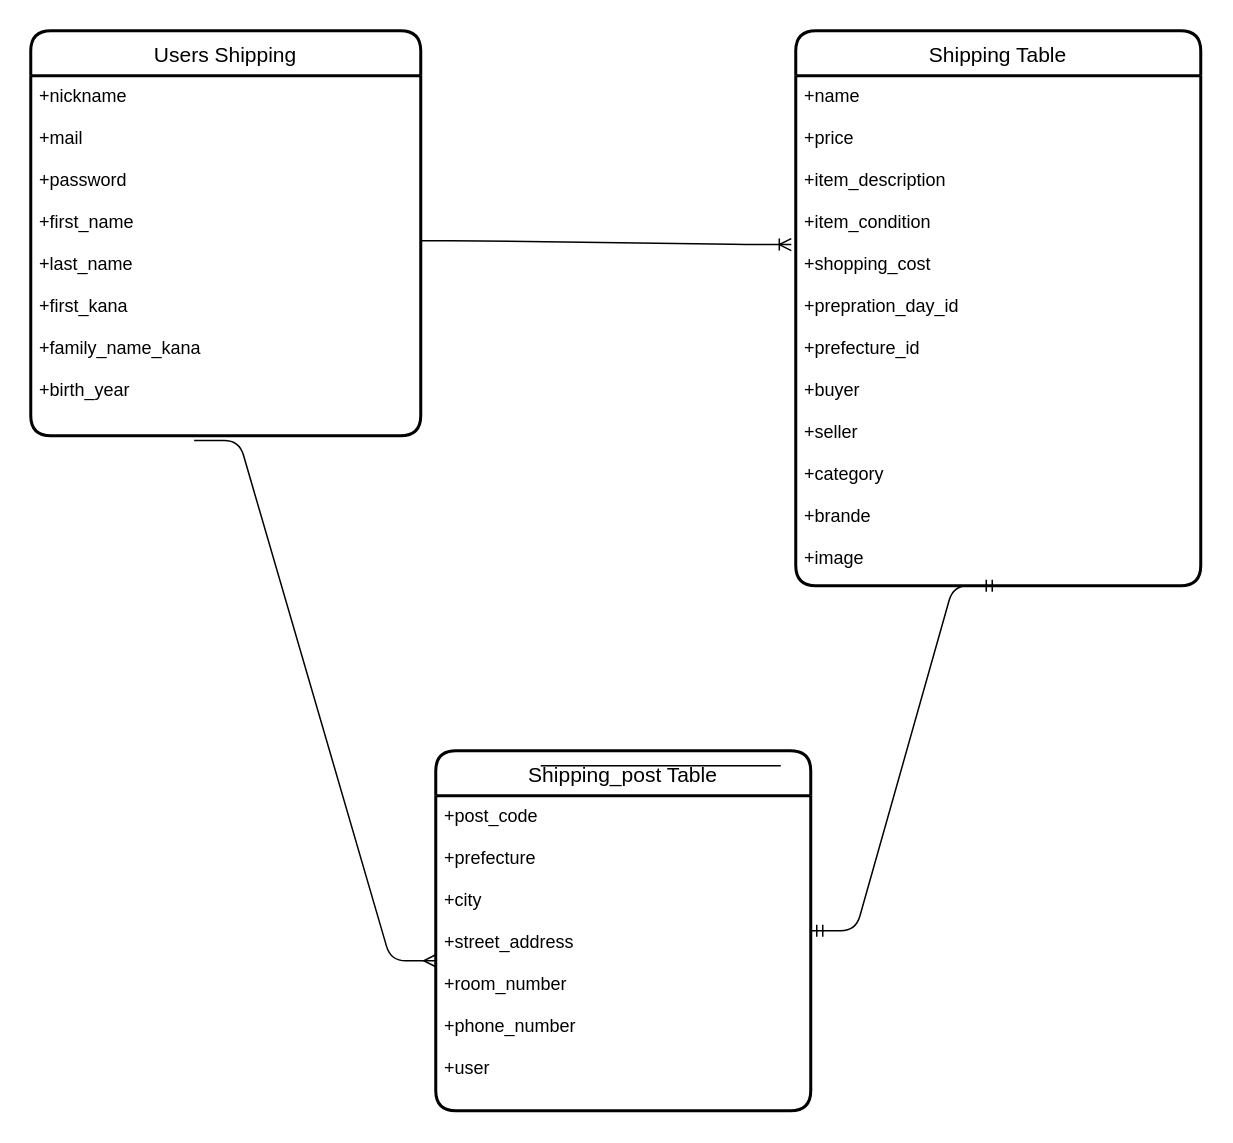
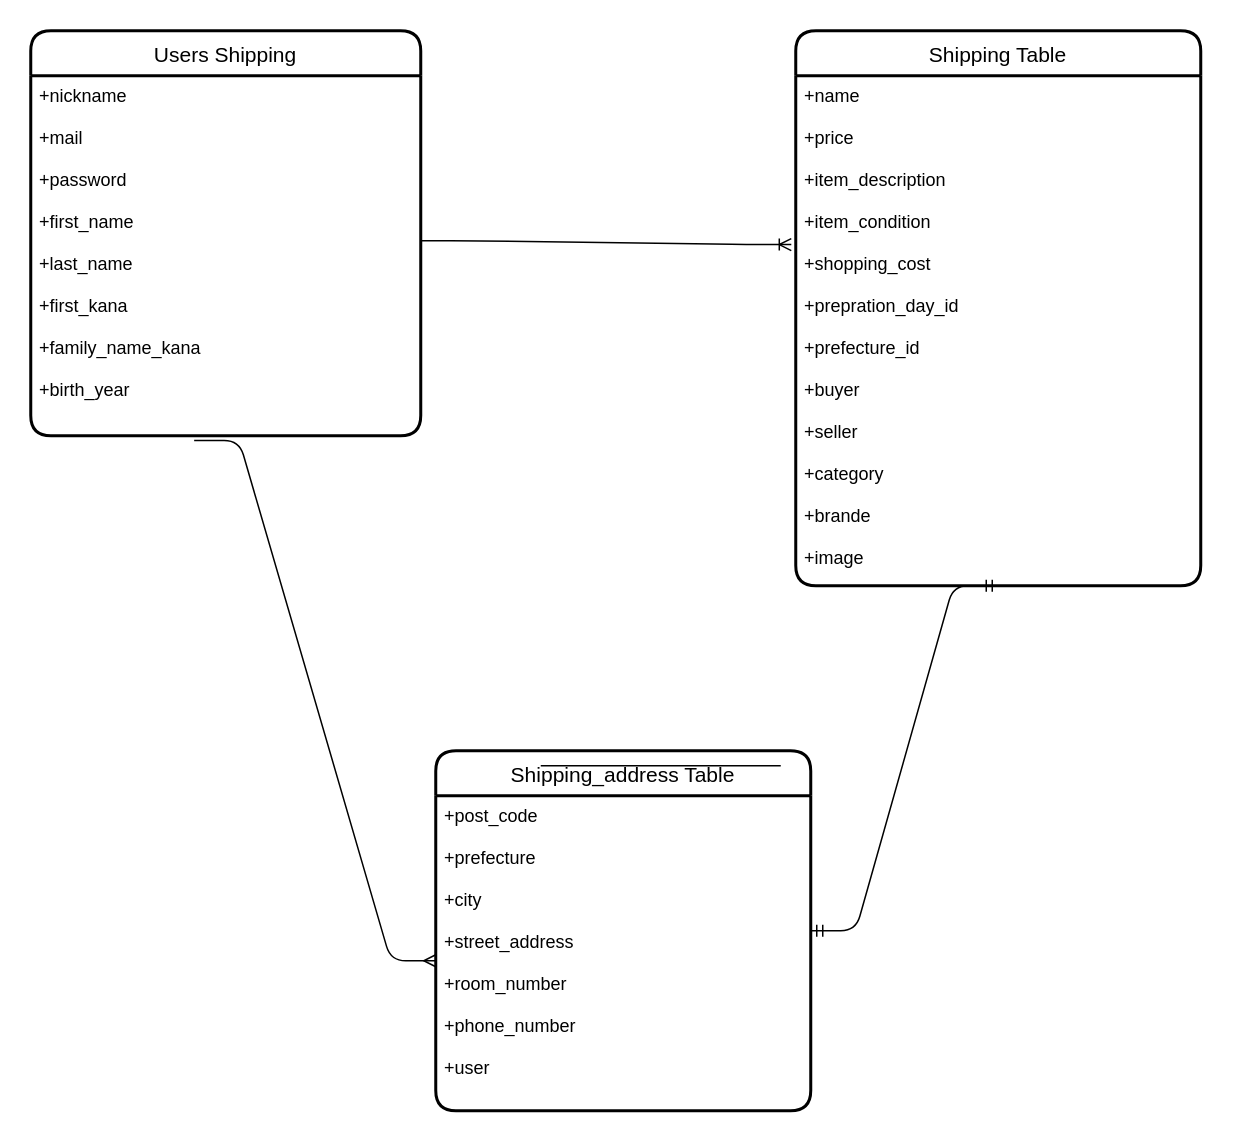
(623, 775) -> (623, 775)
